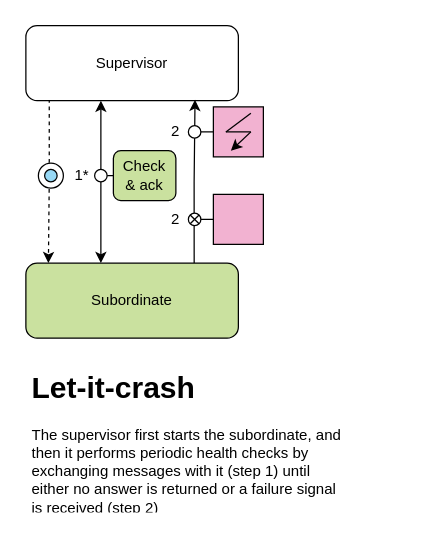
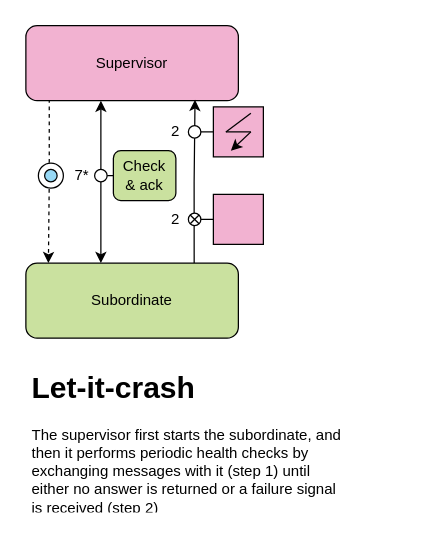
(132, 63) -> (132, 63)
(82, 176) -> (82, 176)
